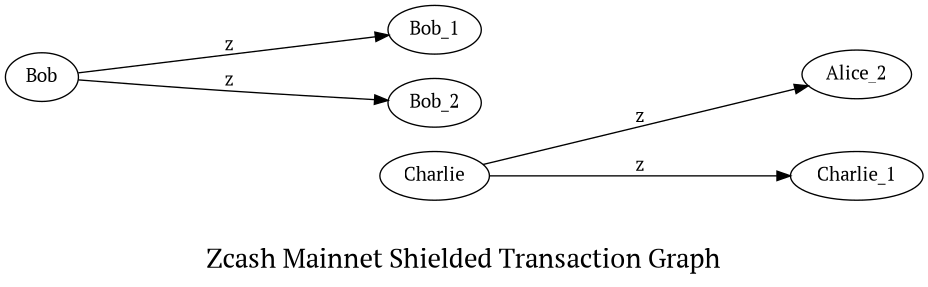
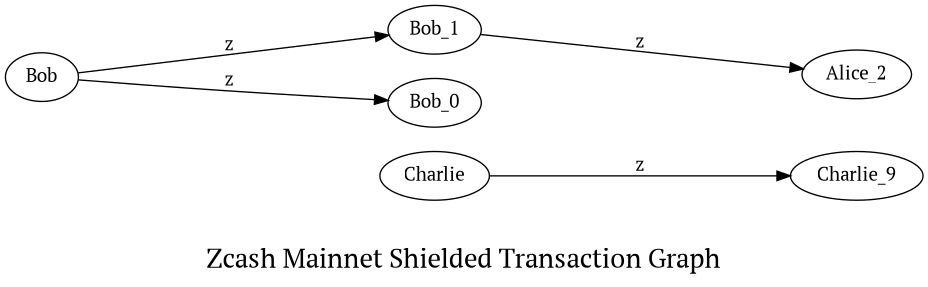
(435, 103) -> (435, 103)
(639, 127) -> (635, 51)
(857, 176) -> (857, 176)
